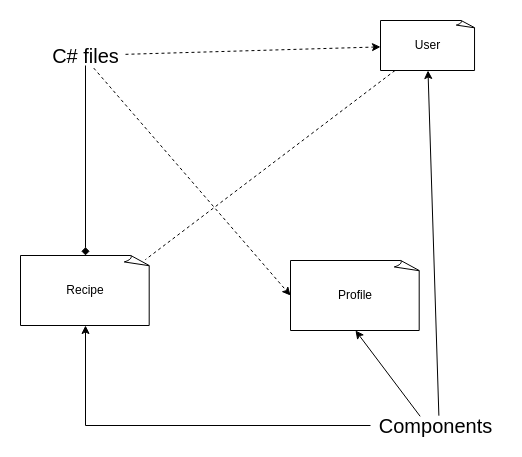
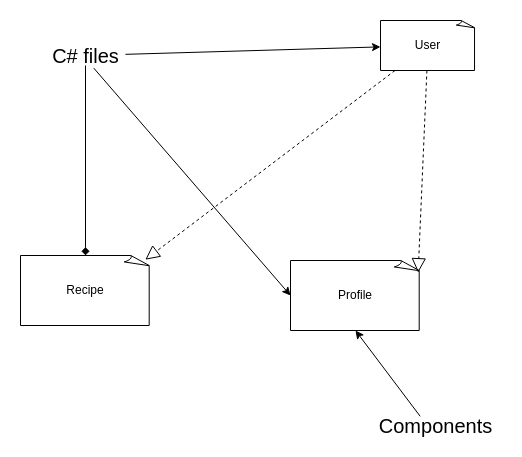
(249, 51) -> (249, 51)
none -> (423, 165)
(190, 179) -> (190, 179)
(434, 247) -> none
(152, 255) -> (157, 251)
(182, 426) -> none
